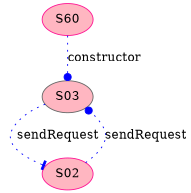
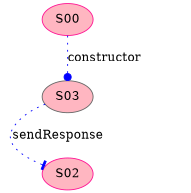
(68, 20) -> (68, 20)
(58, 135) -> (58, 135)
(105, 139) -> none
